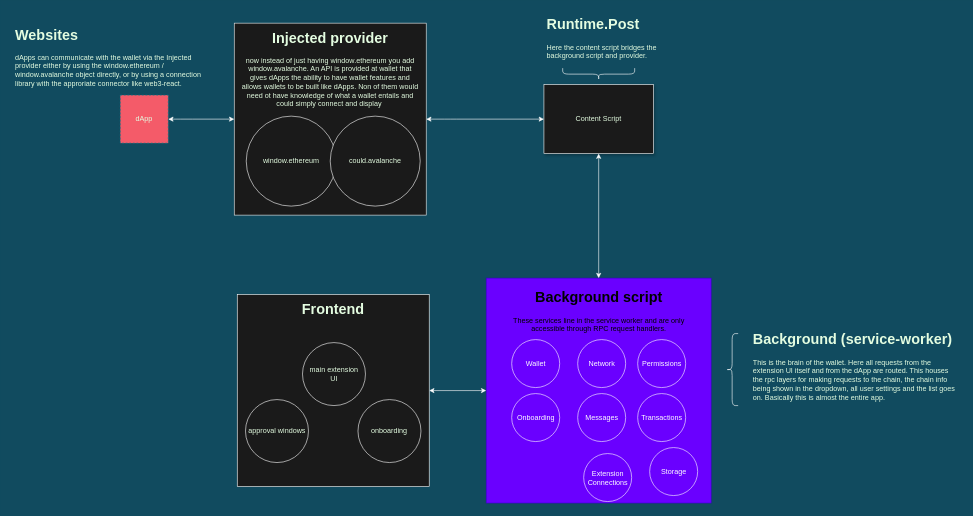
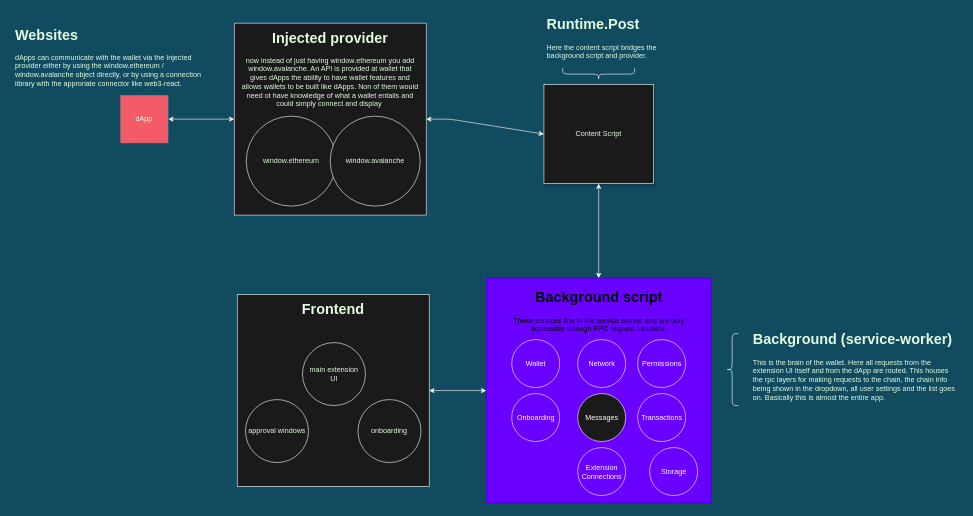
(599, 119) -> (599, 134)
(375, 161) -> (375, 161)
(602, 418) -> (602, 418)
(608, 478) -> (602, 472)
